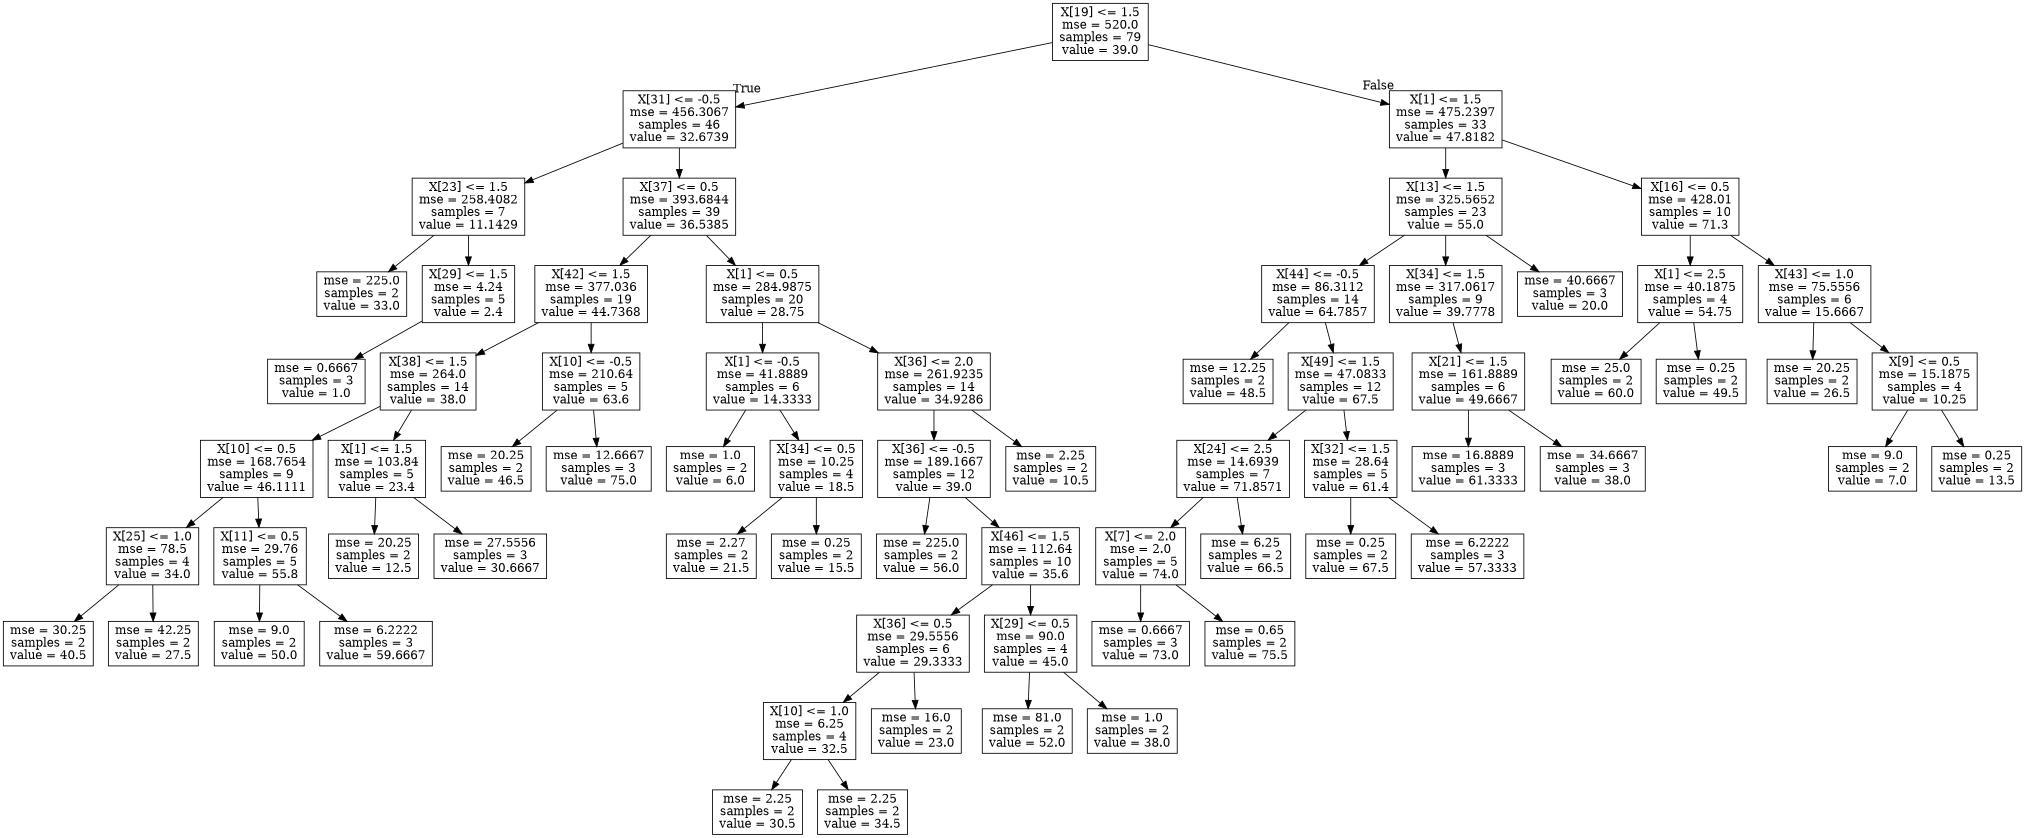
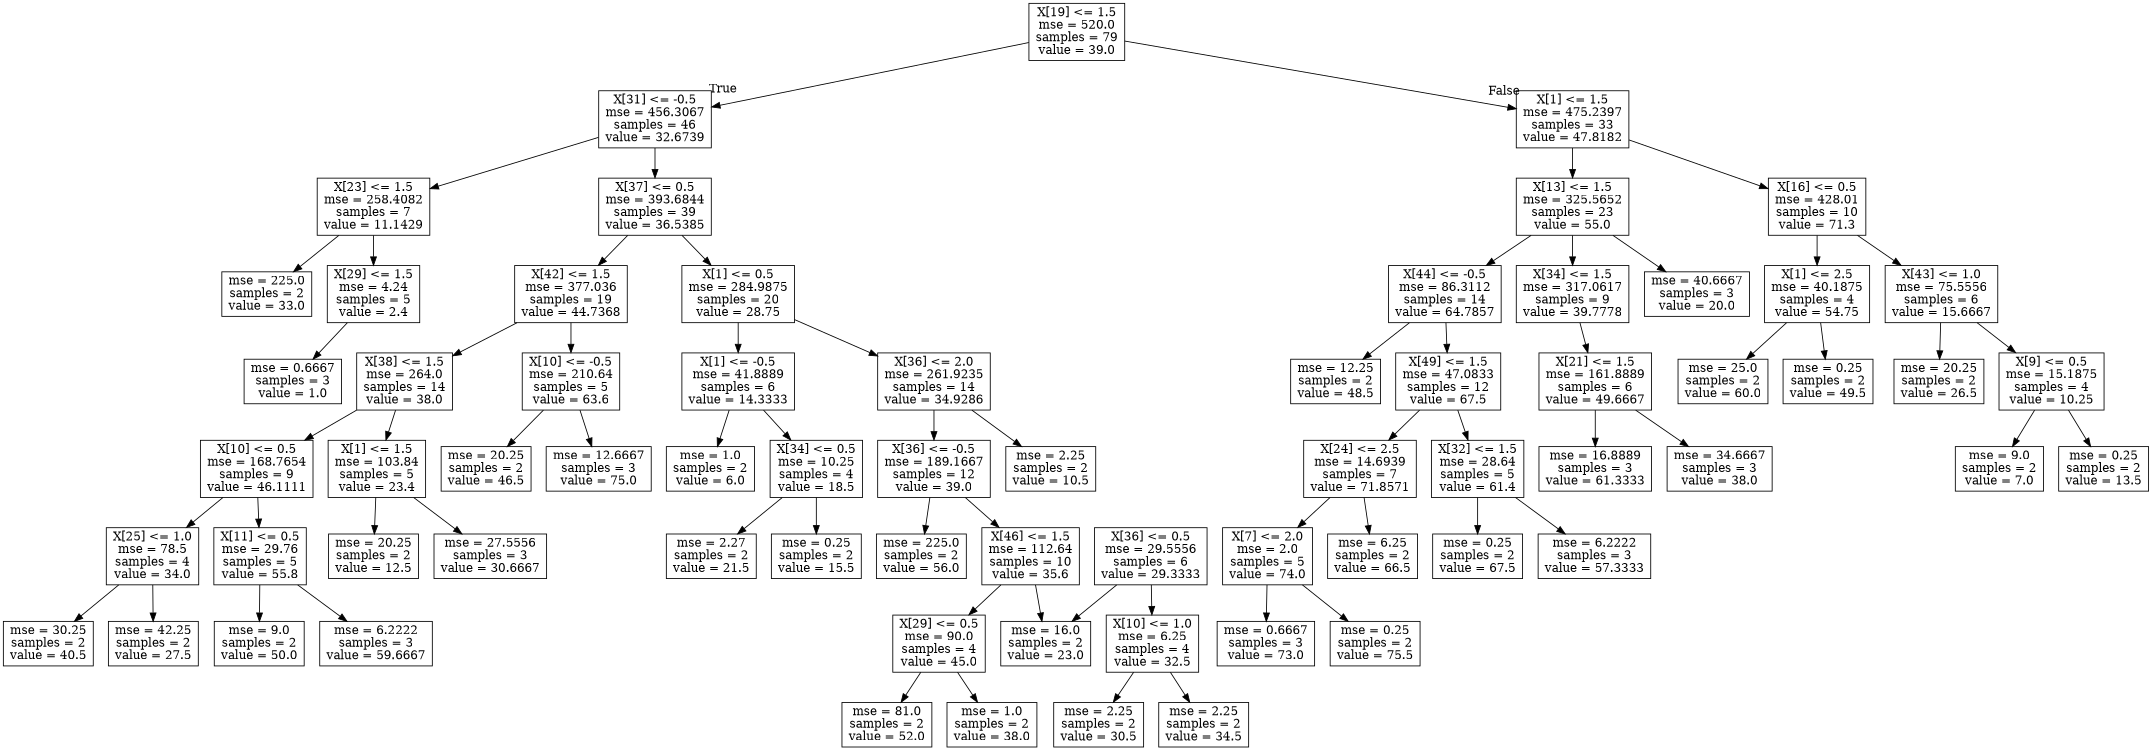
(975, 597) -> (1038, 599)
(1250, 644) -> (1375, 644)
